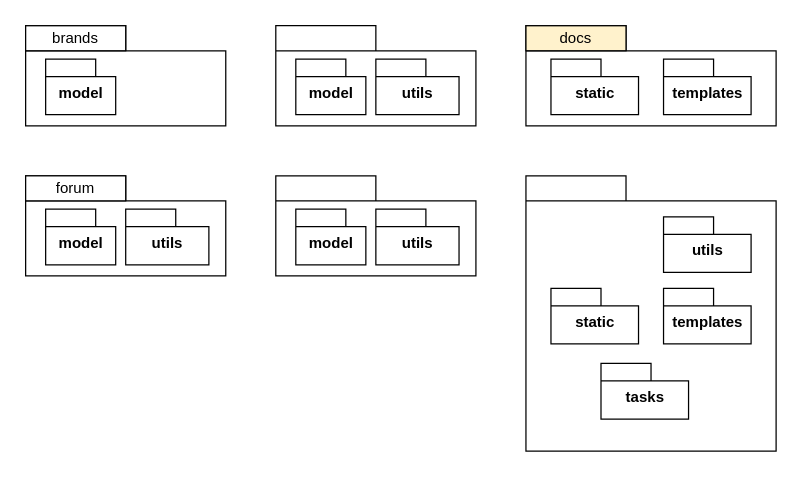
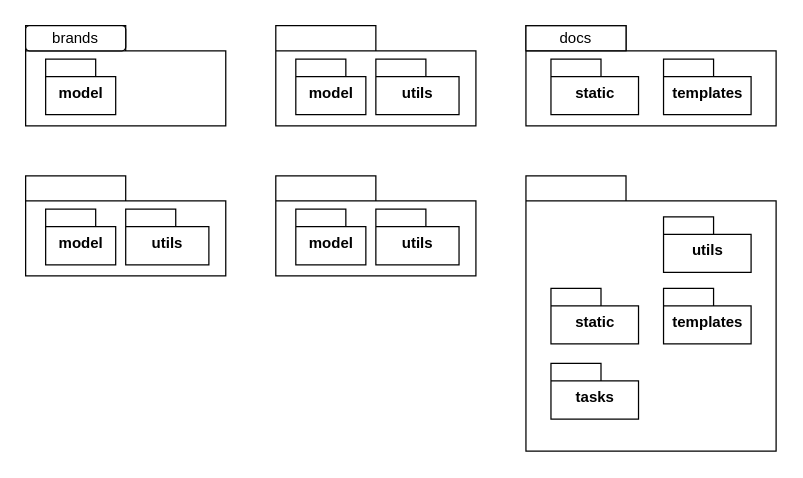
(76, 38) -> (76, 38)
(576, 38) -> (576, 38)
(76, 188) -> none
(644, 391) -> (594, 391)
